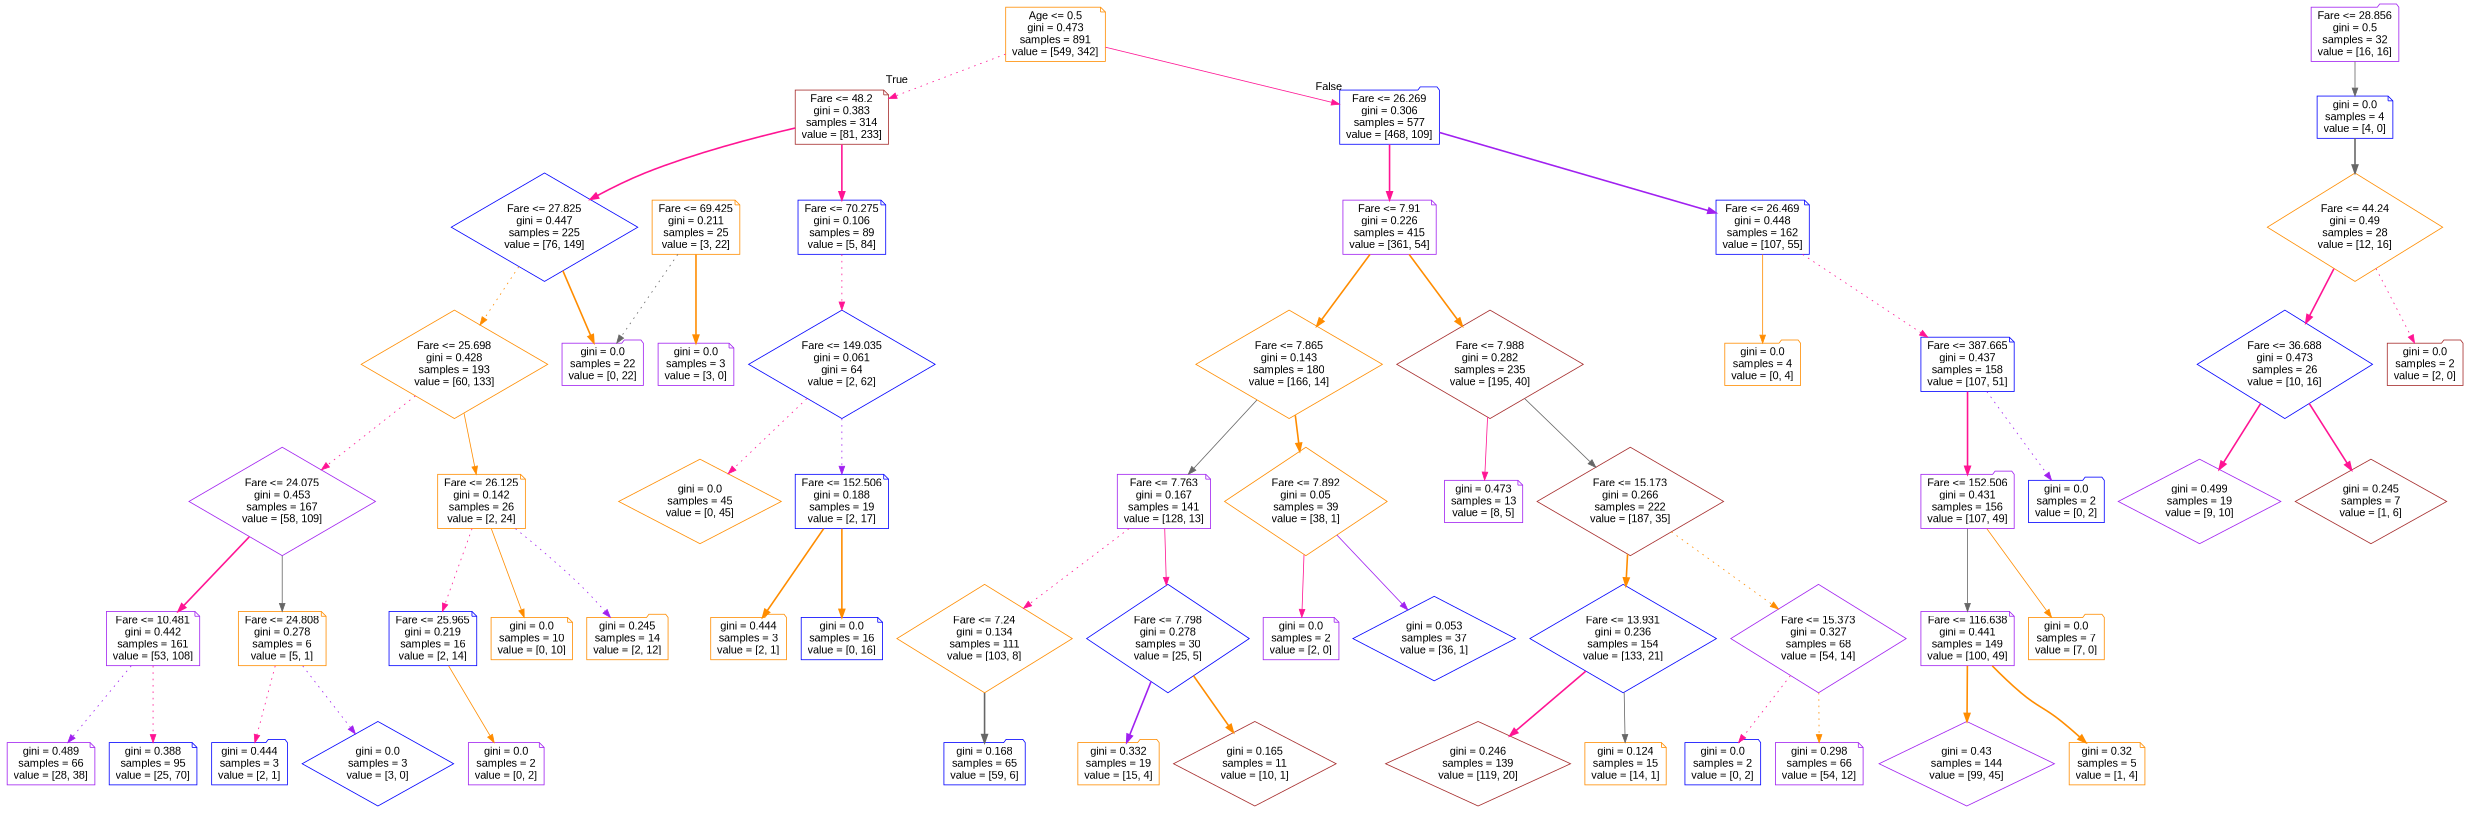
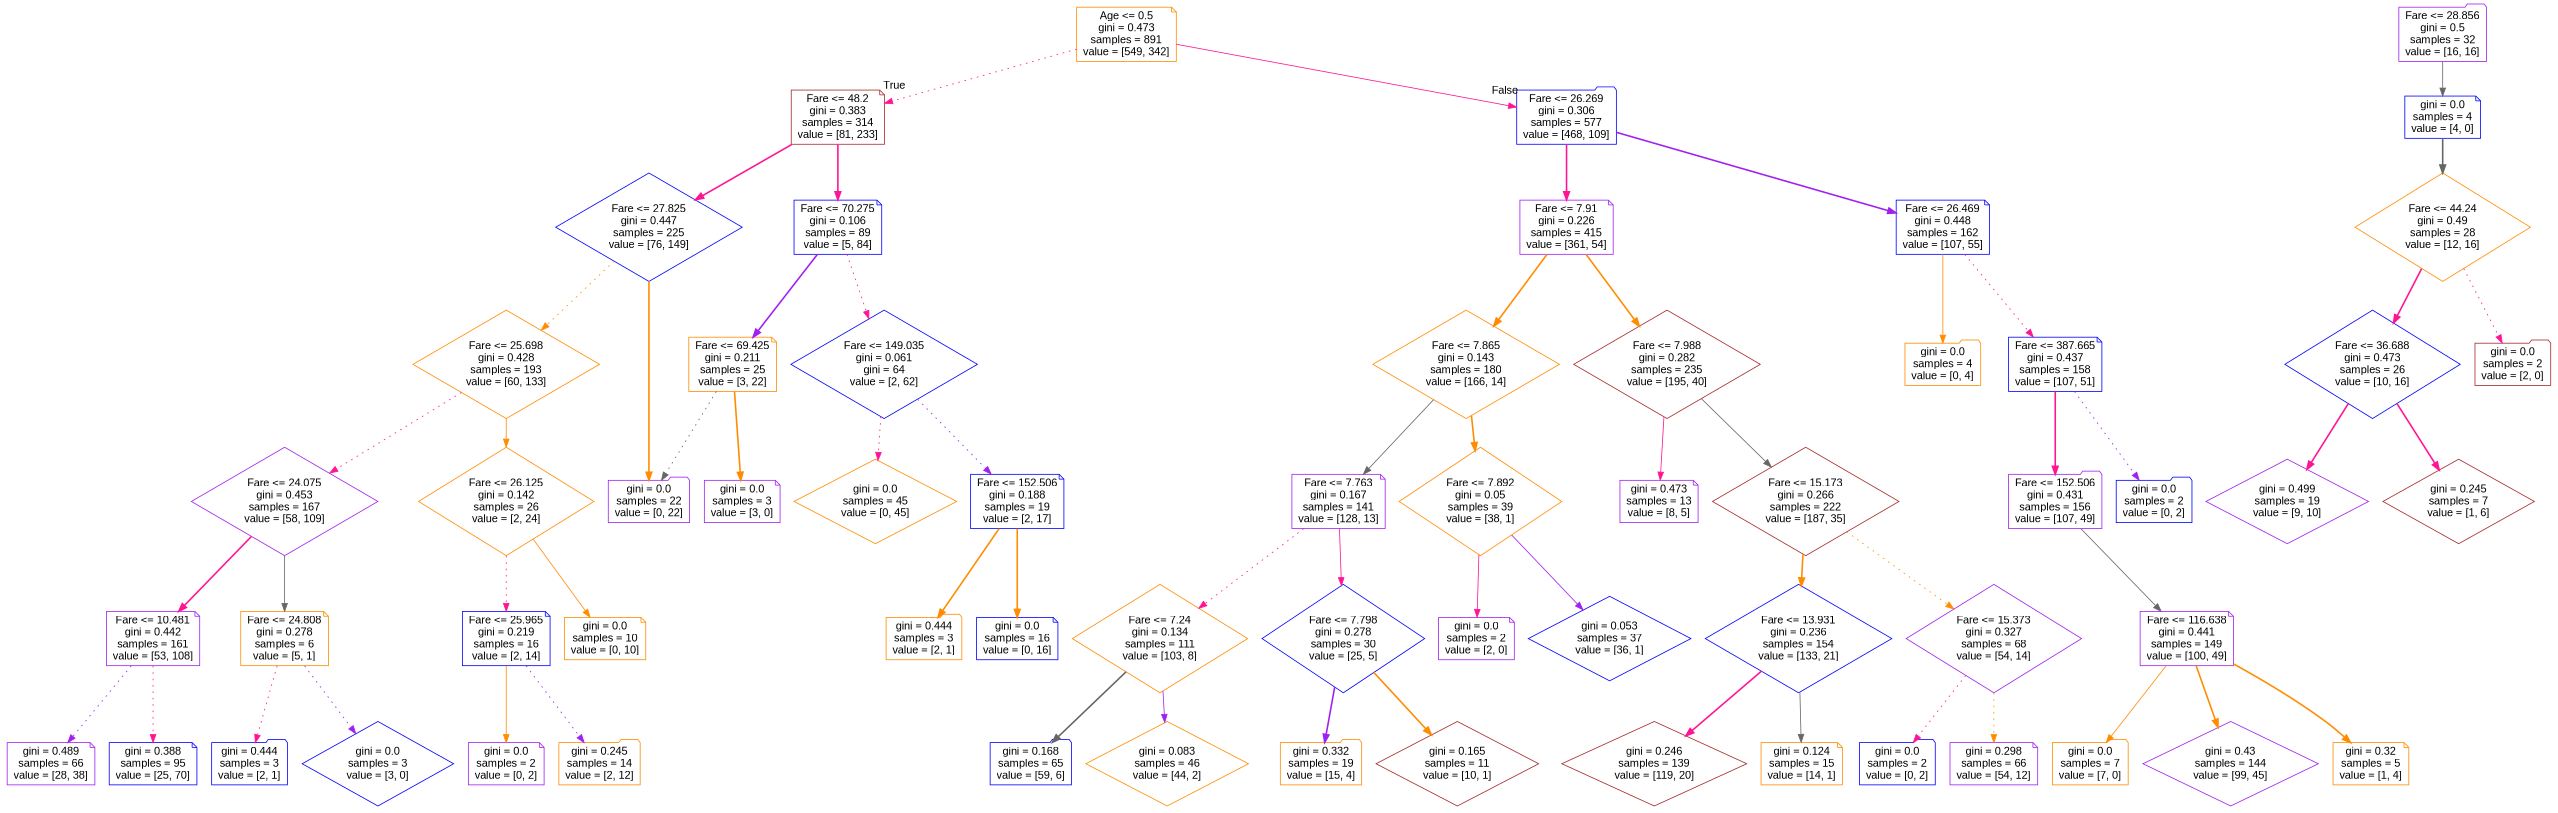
none -> (788, 293)
(482, 501) -> (506, 501)
(562, 568) -> (553, 701)
(2017, 570) -> (2139, 701)
none -> (1167, 764)
